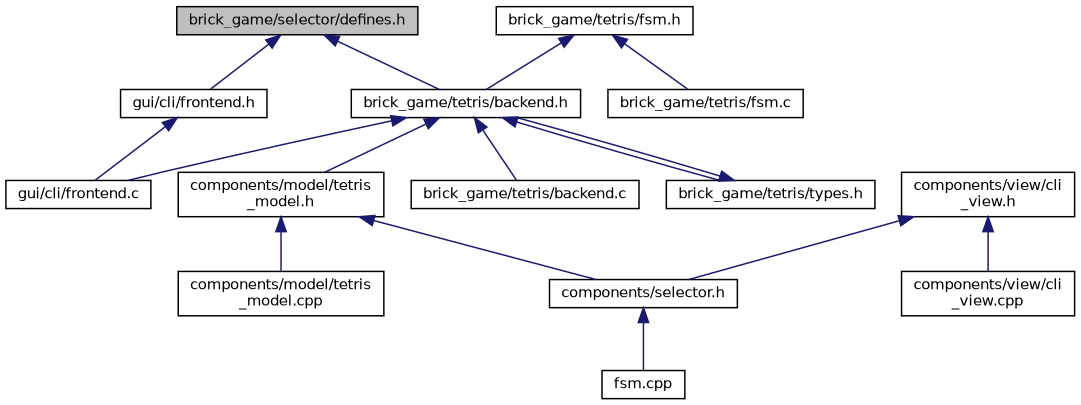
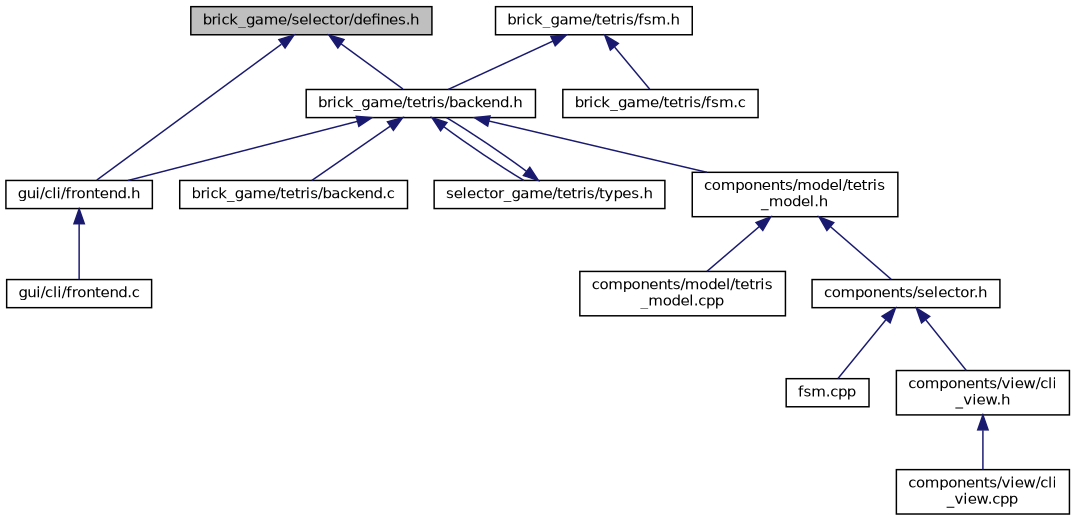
(260, 150) -> (243, 151)
(771, 195) -> (550, 195)
(794, 250) -> (946, 345)
